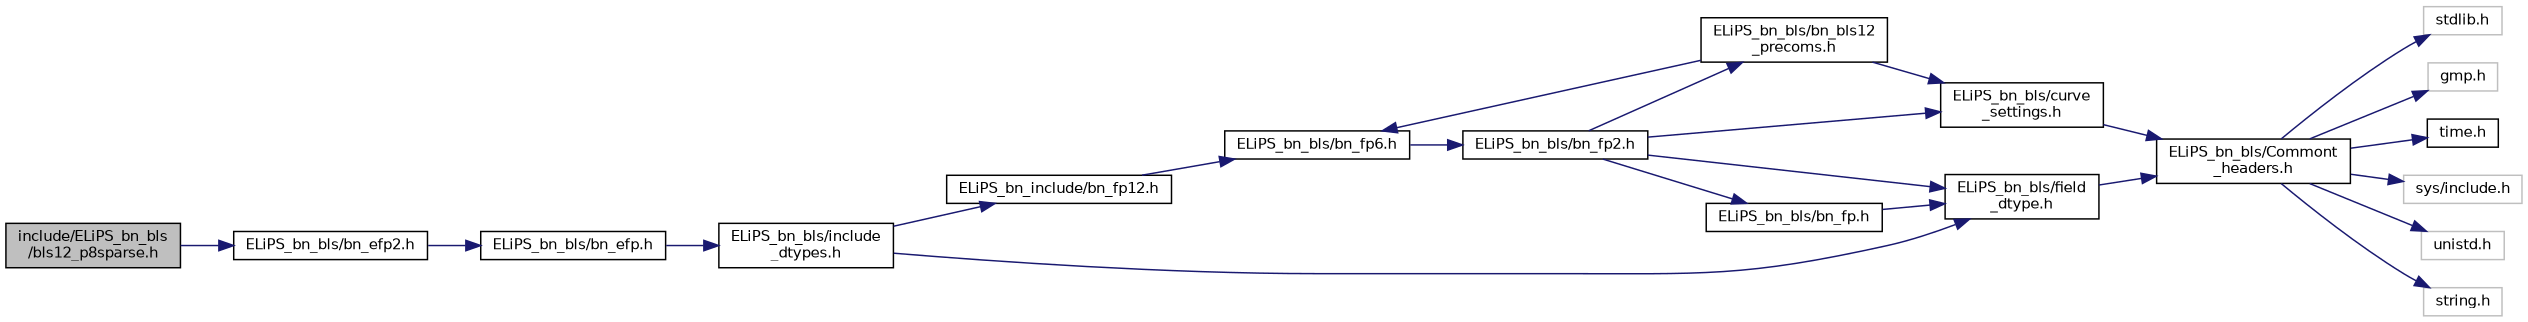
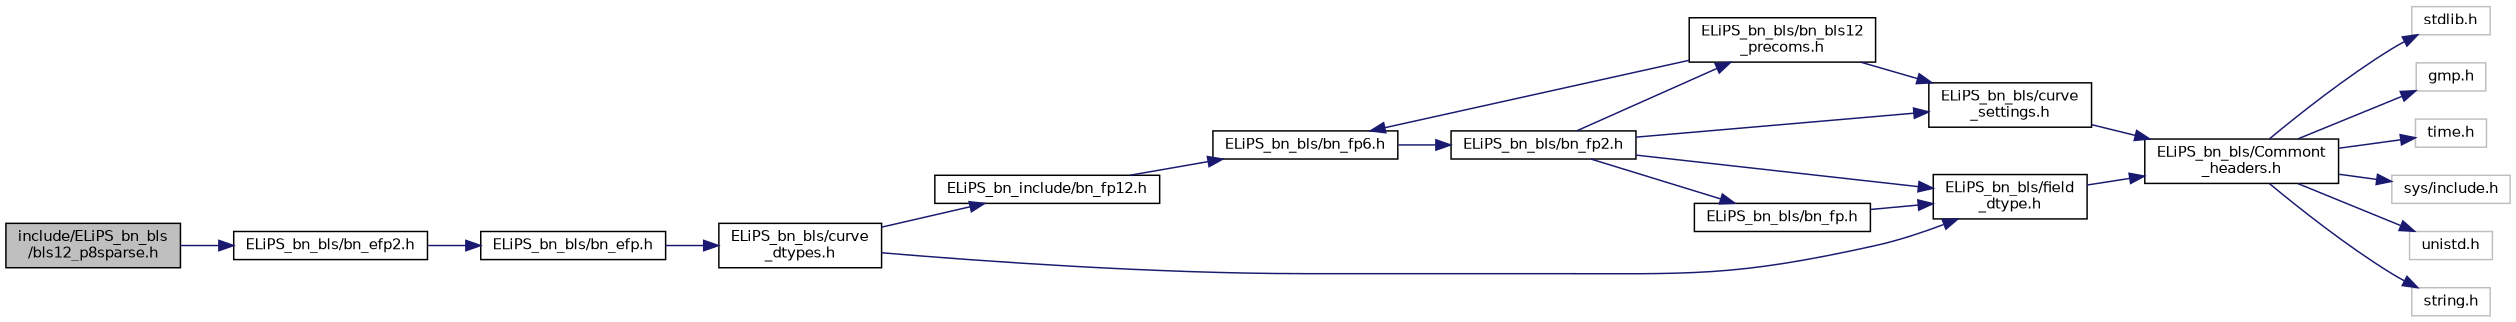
(2463, 133) -> (2451, 133)
(806, 246) -> (800, 246)
